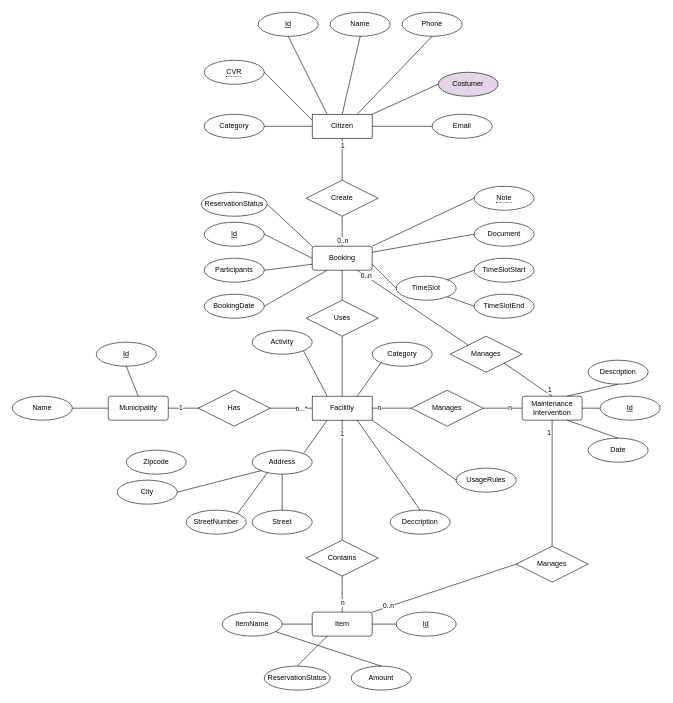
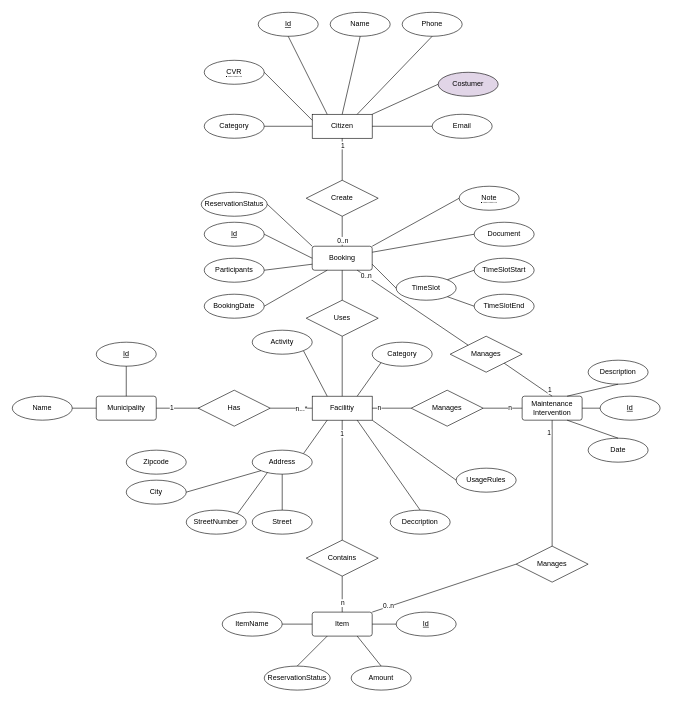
(504, 198) -> (489, 198)
(138, 408) -> (126, 408)
(147, 492) -> (156, 492)
(329, 649) -> (369, 651)
